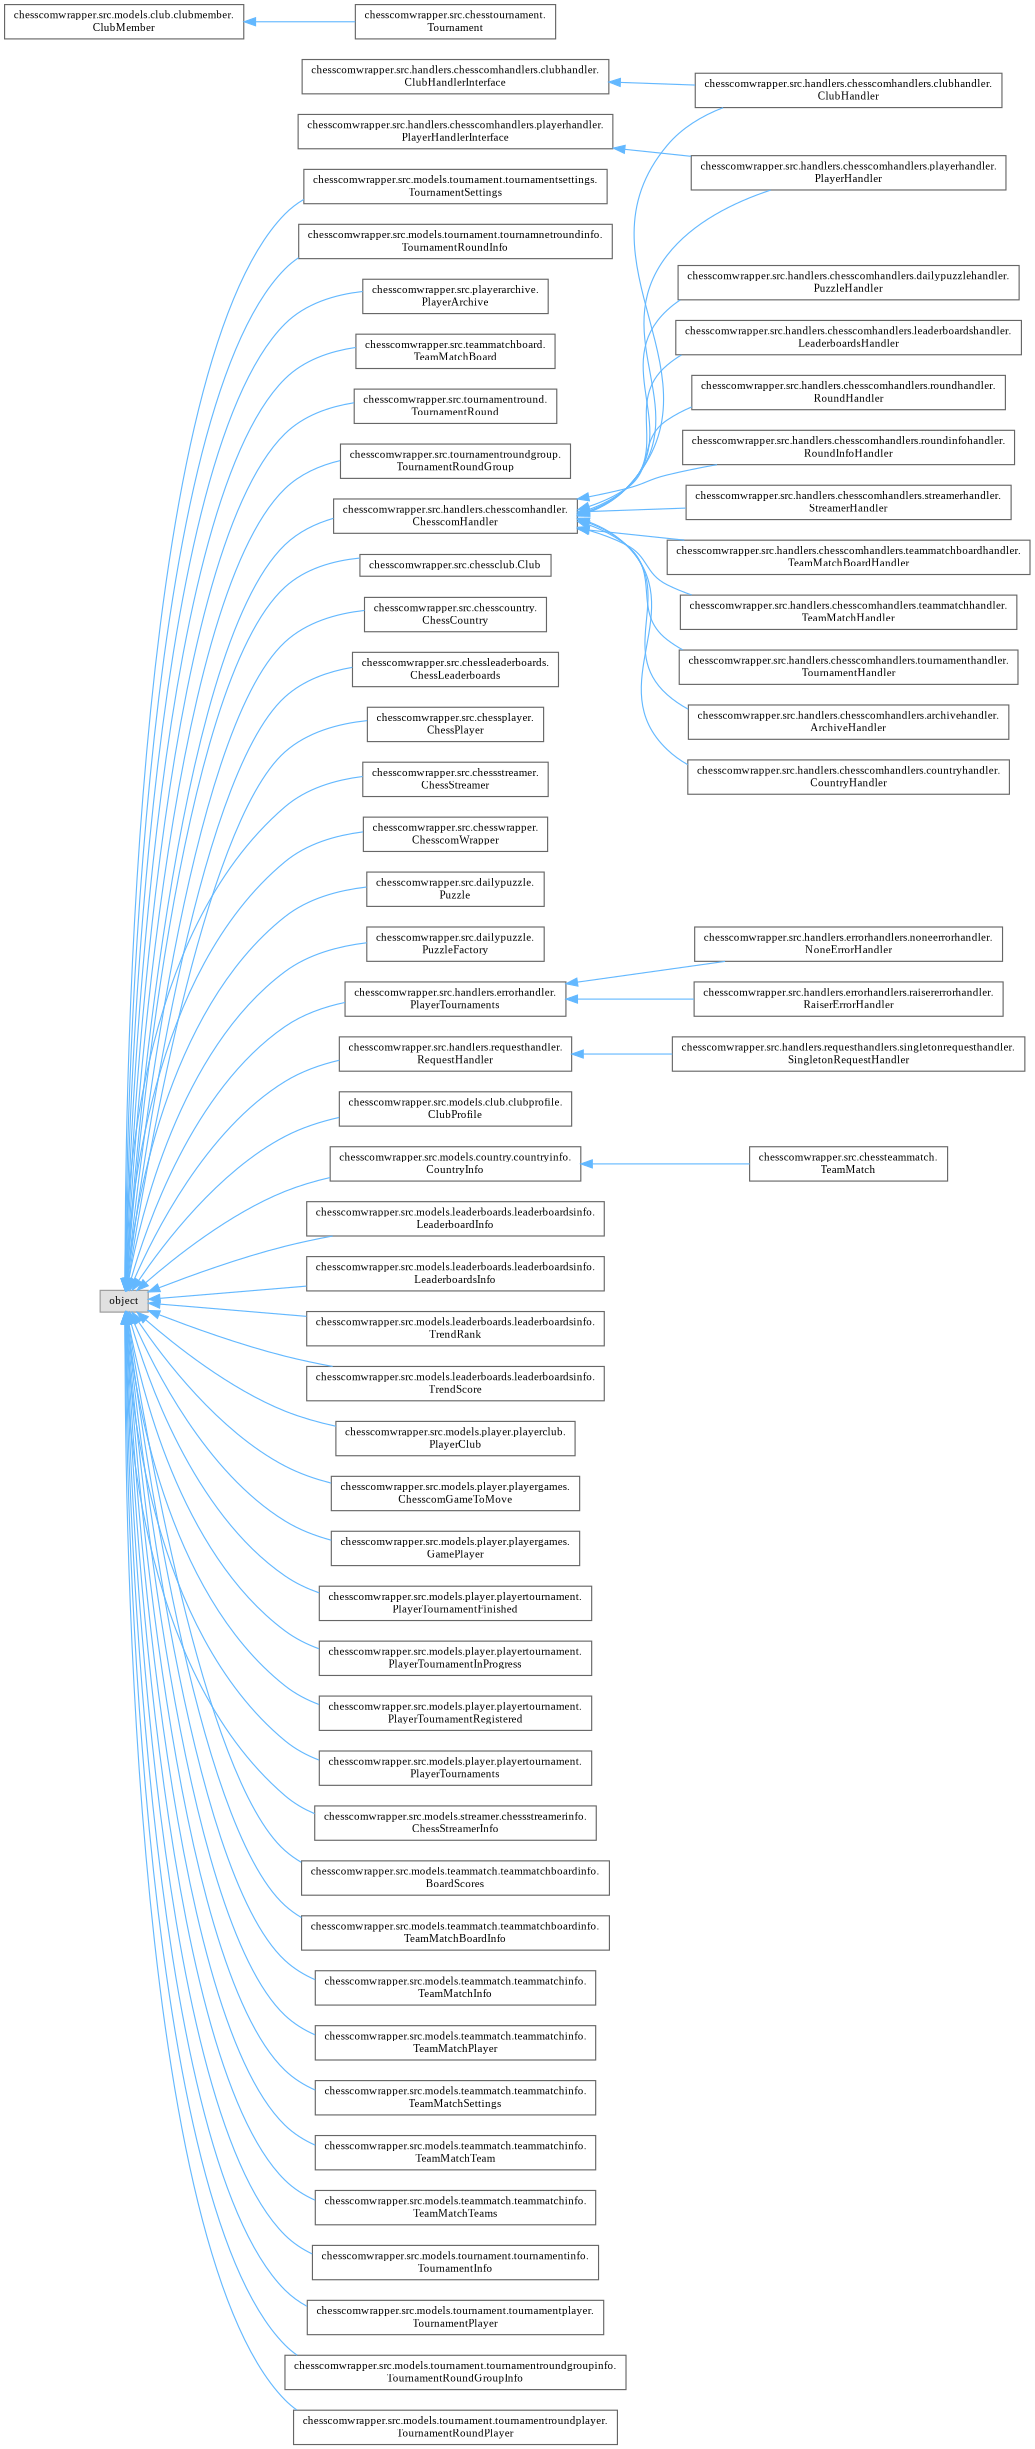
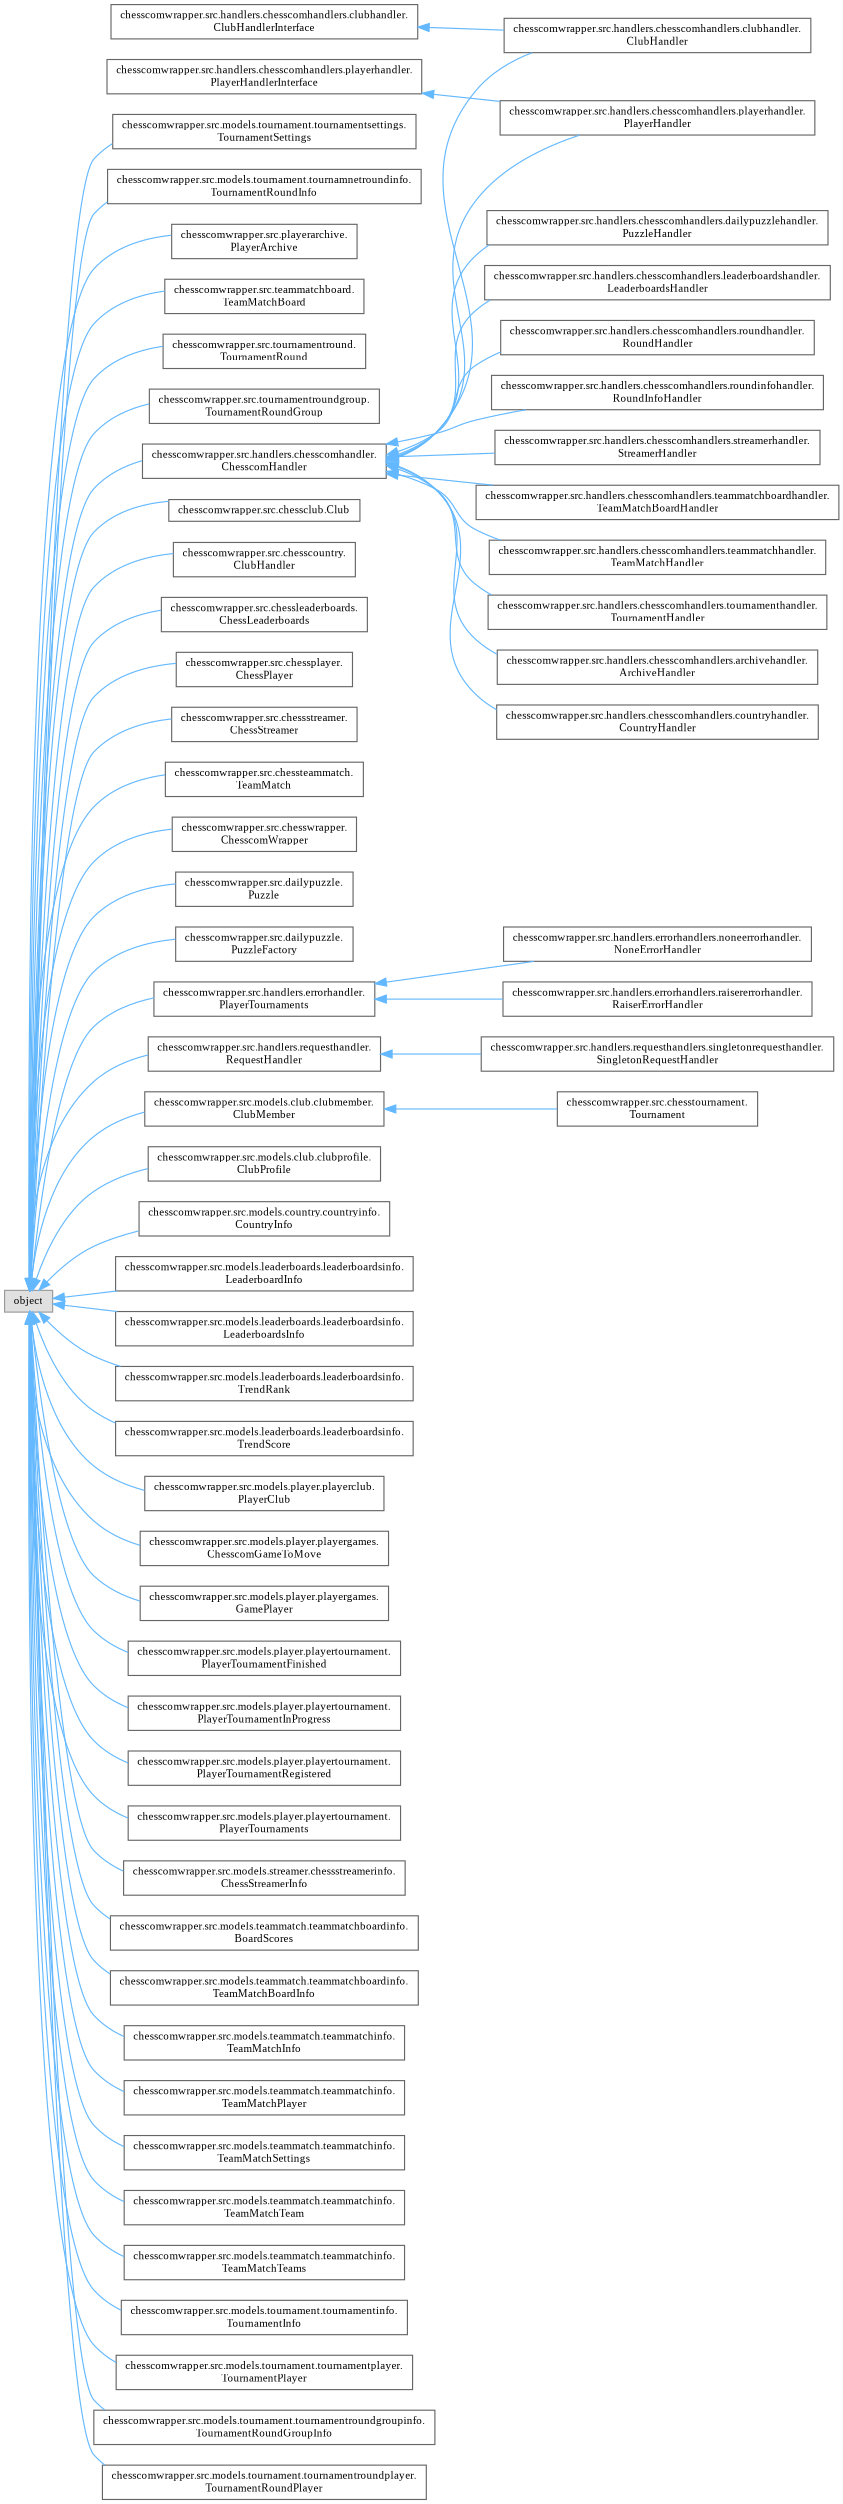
(455, 615) -> (264, 560)
(671, 1164) -> (40, 998)
none -> (62, 1176)
